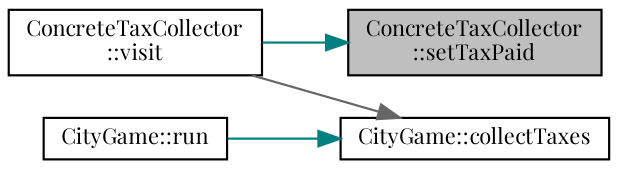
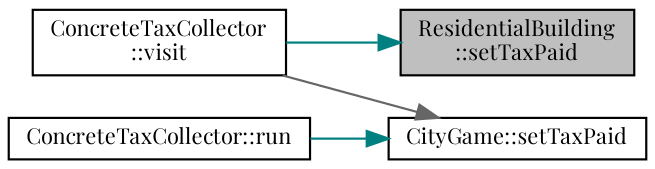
(475, 43) -> (517, 43)
(135, 139) -> (159, 139)
(475, 139) -> (517, 139)
